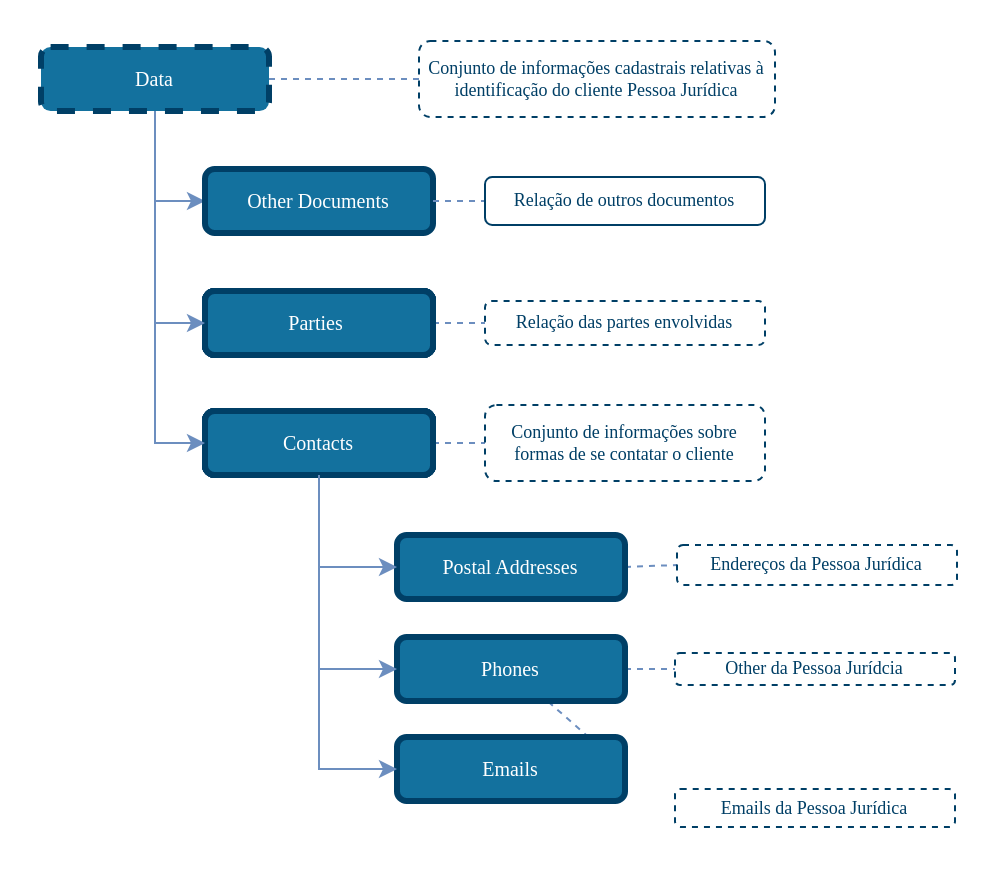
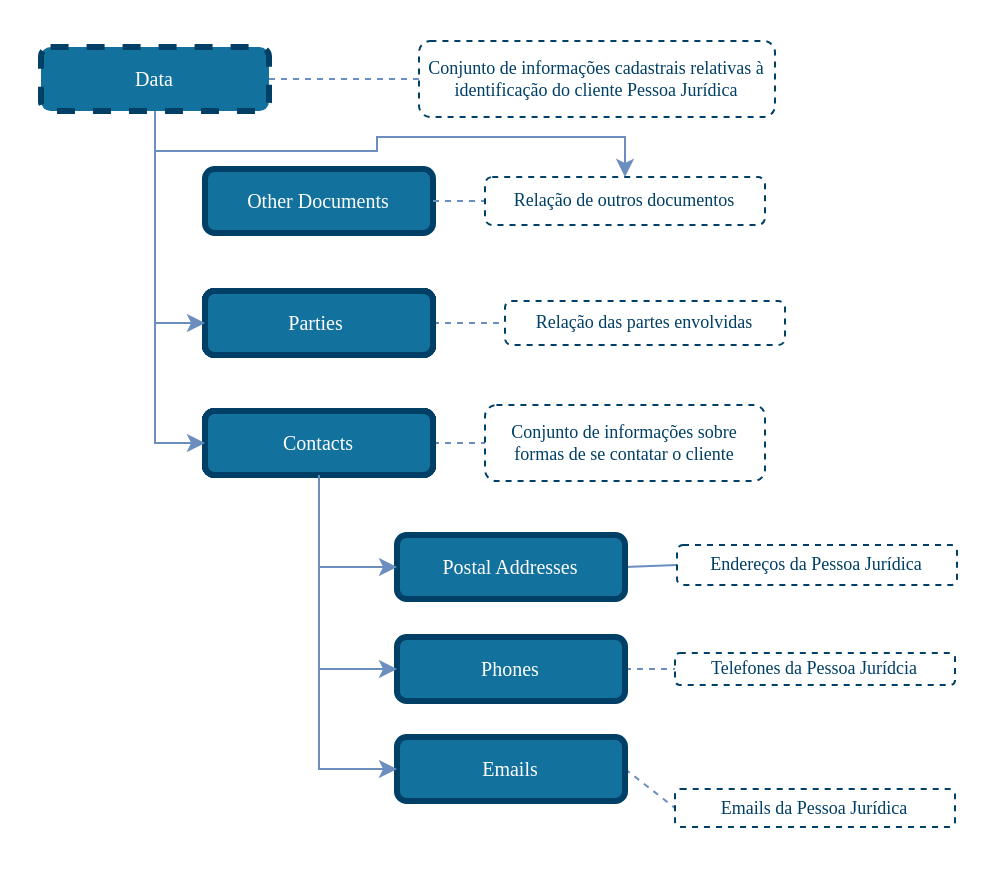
(175, 201) -> (398, 137)
(625, 201) -> (625, 201)
(625, 323) -> (645, 323)
(650, 566) -> (650, 566)
(815, 669) -> (815, 669)
(568, 719) -> (650, 789)
